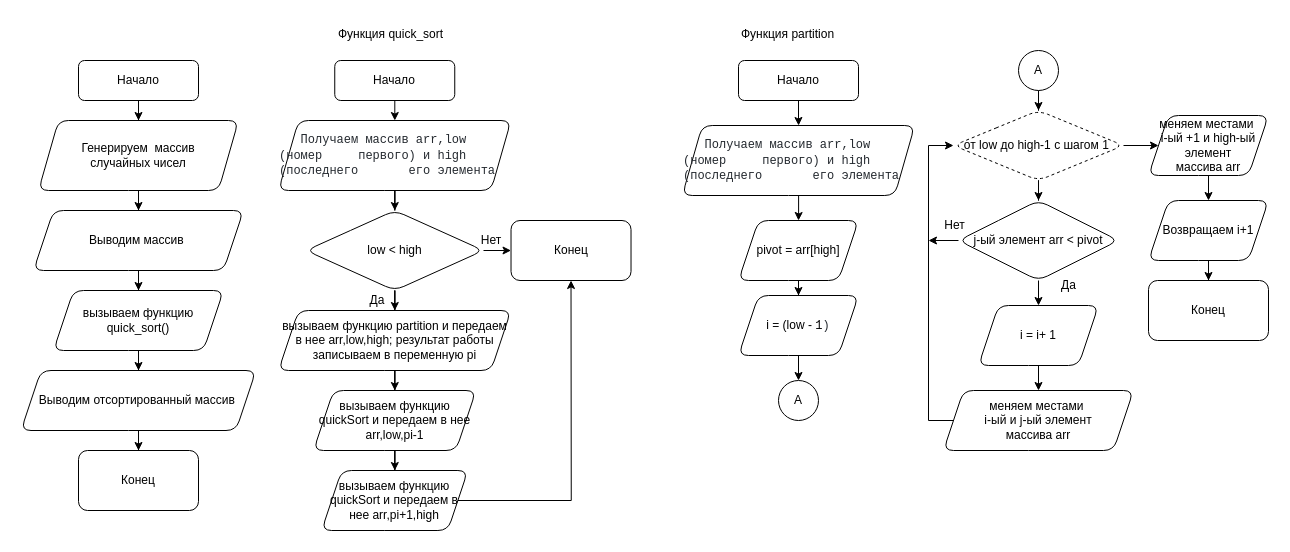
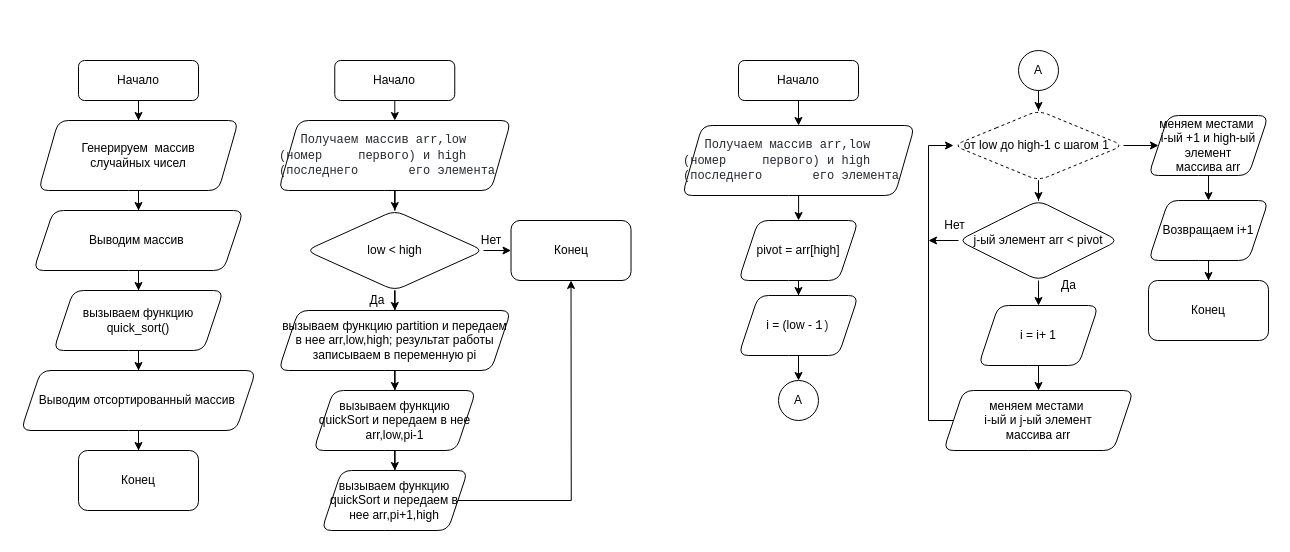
(395, 41) -> none
(799, 41) -> none
